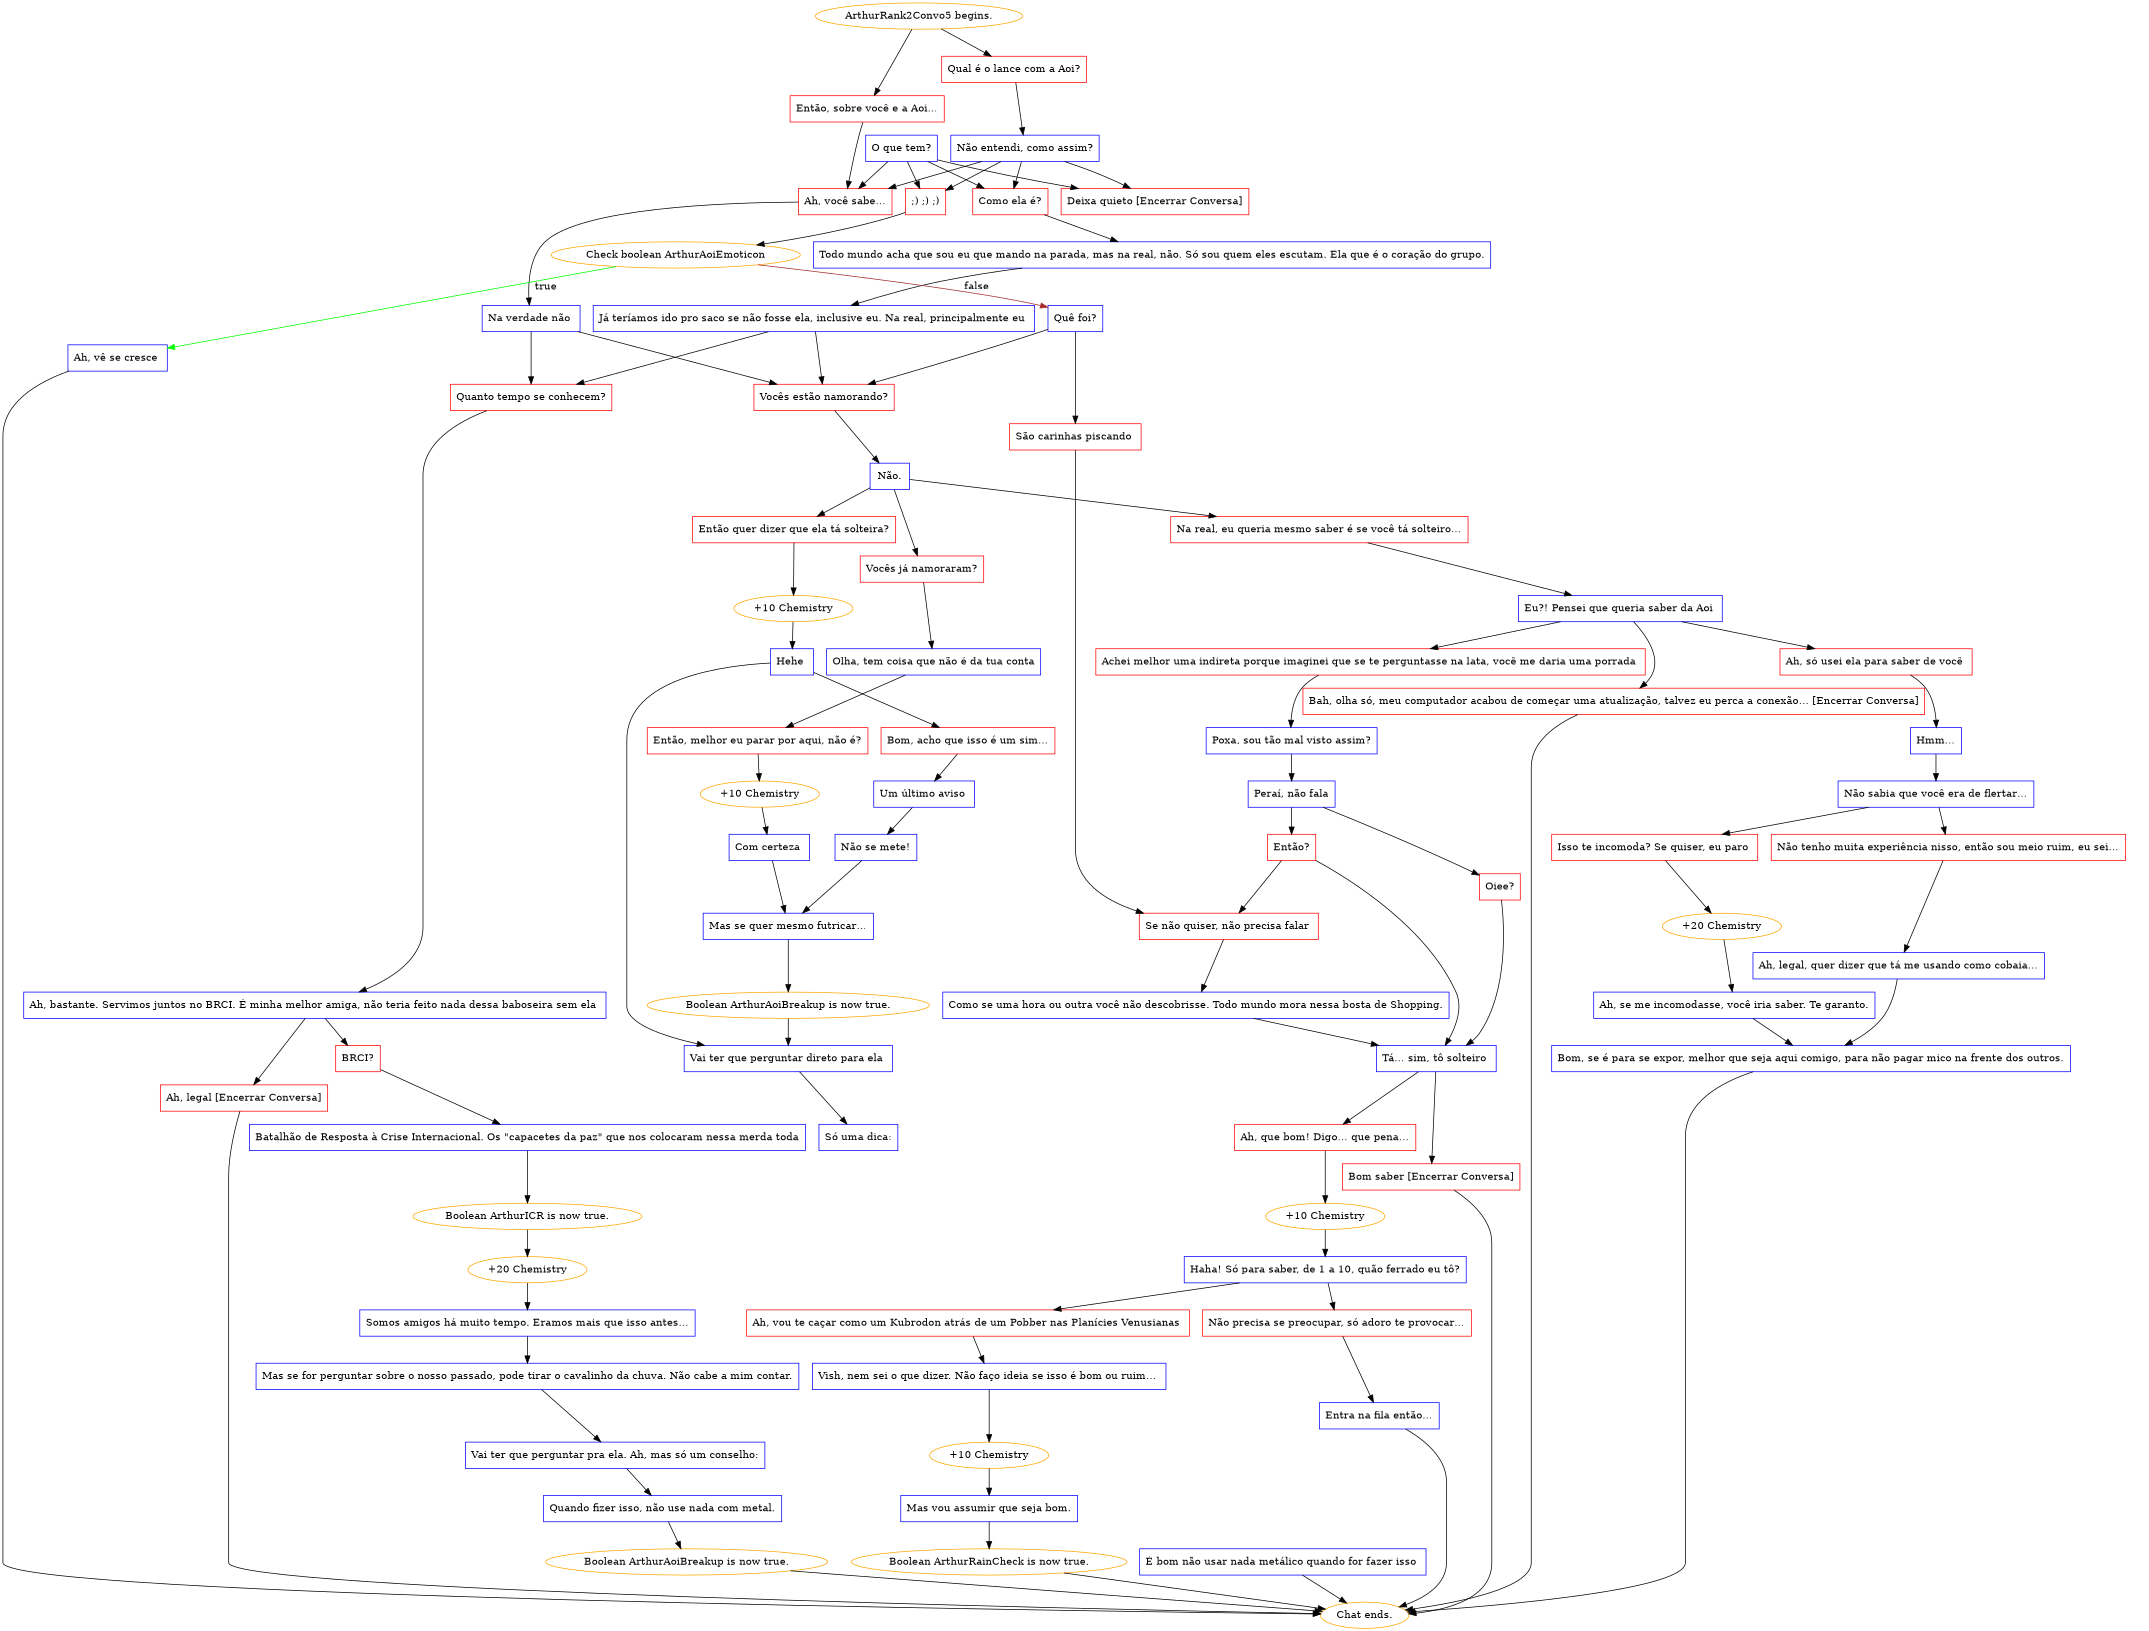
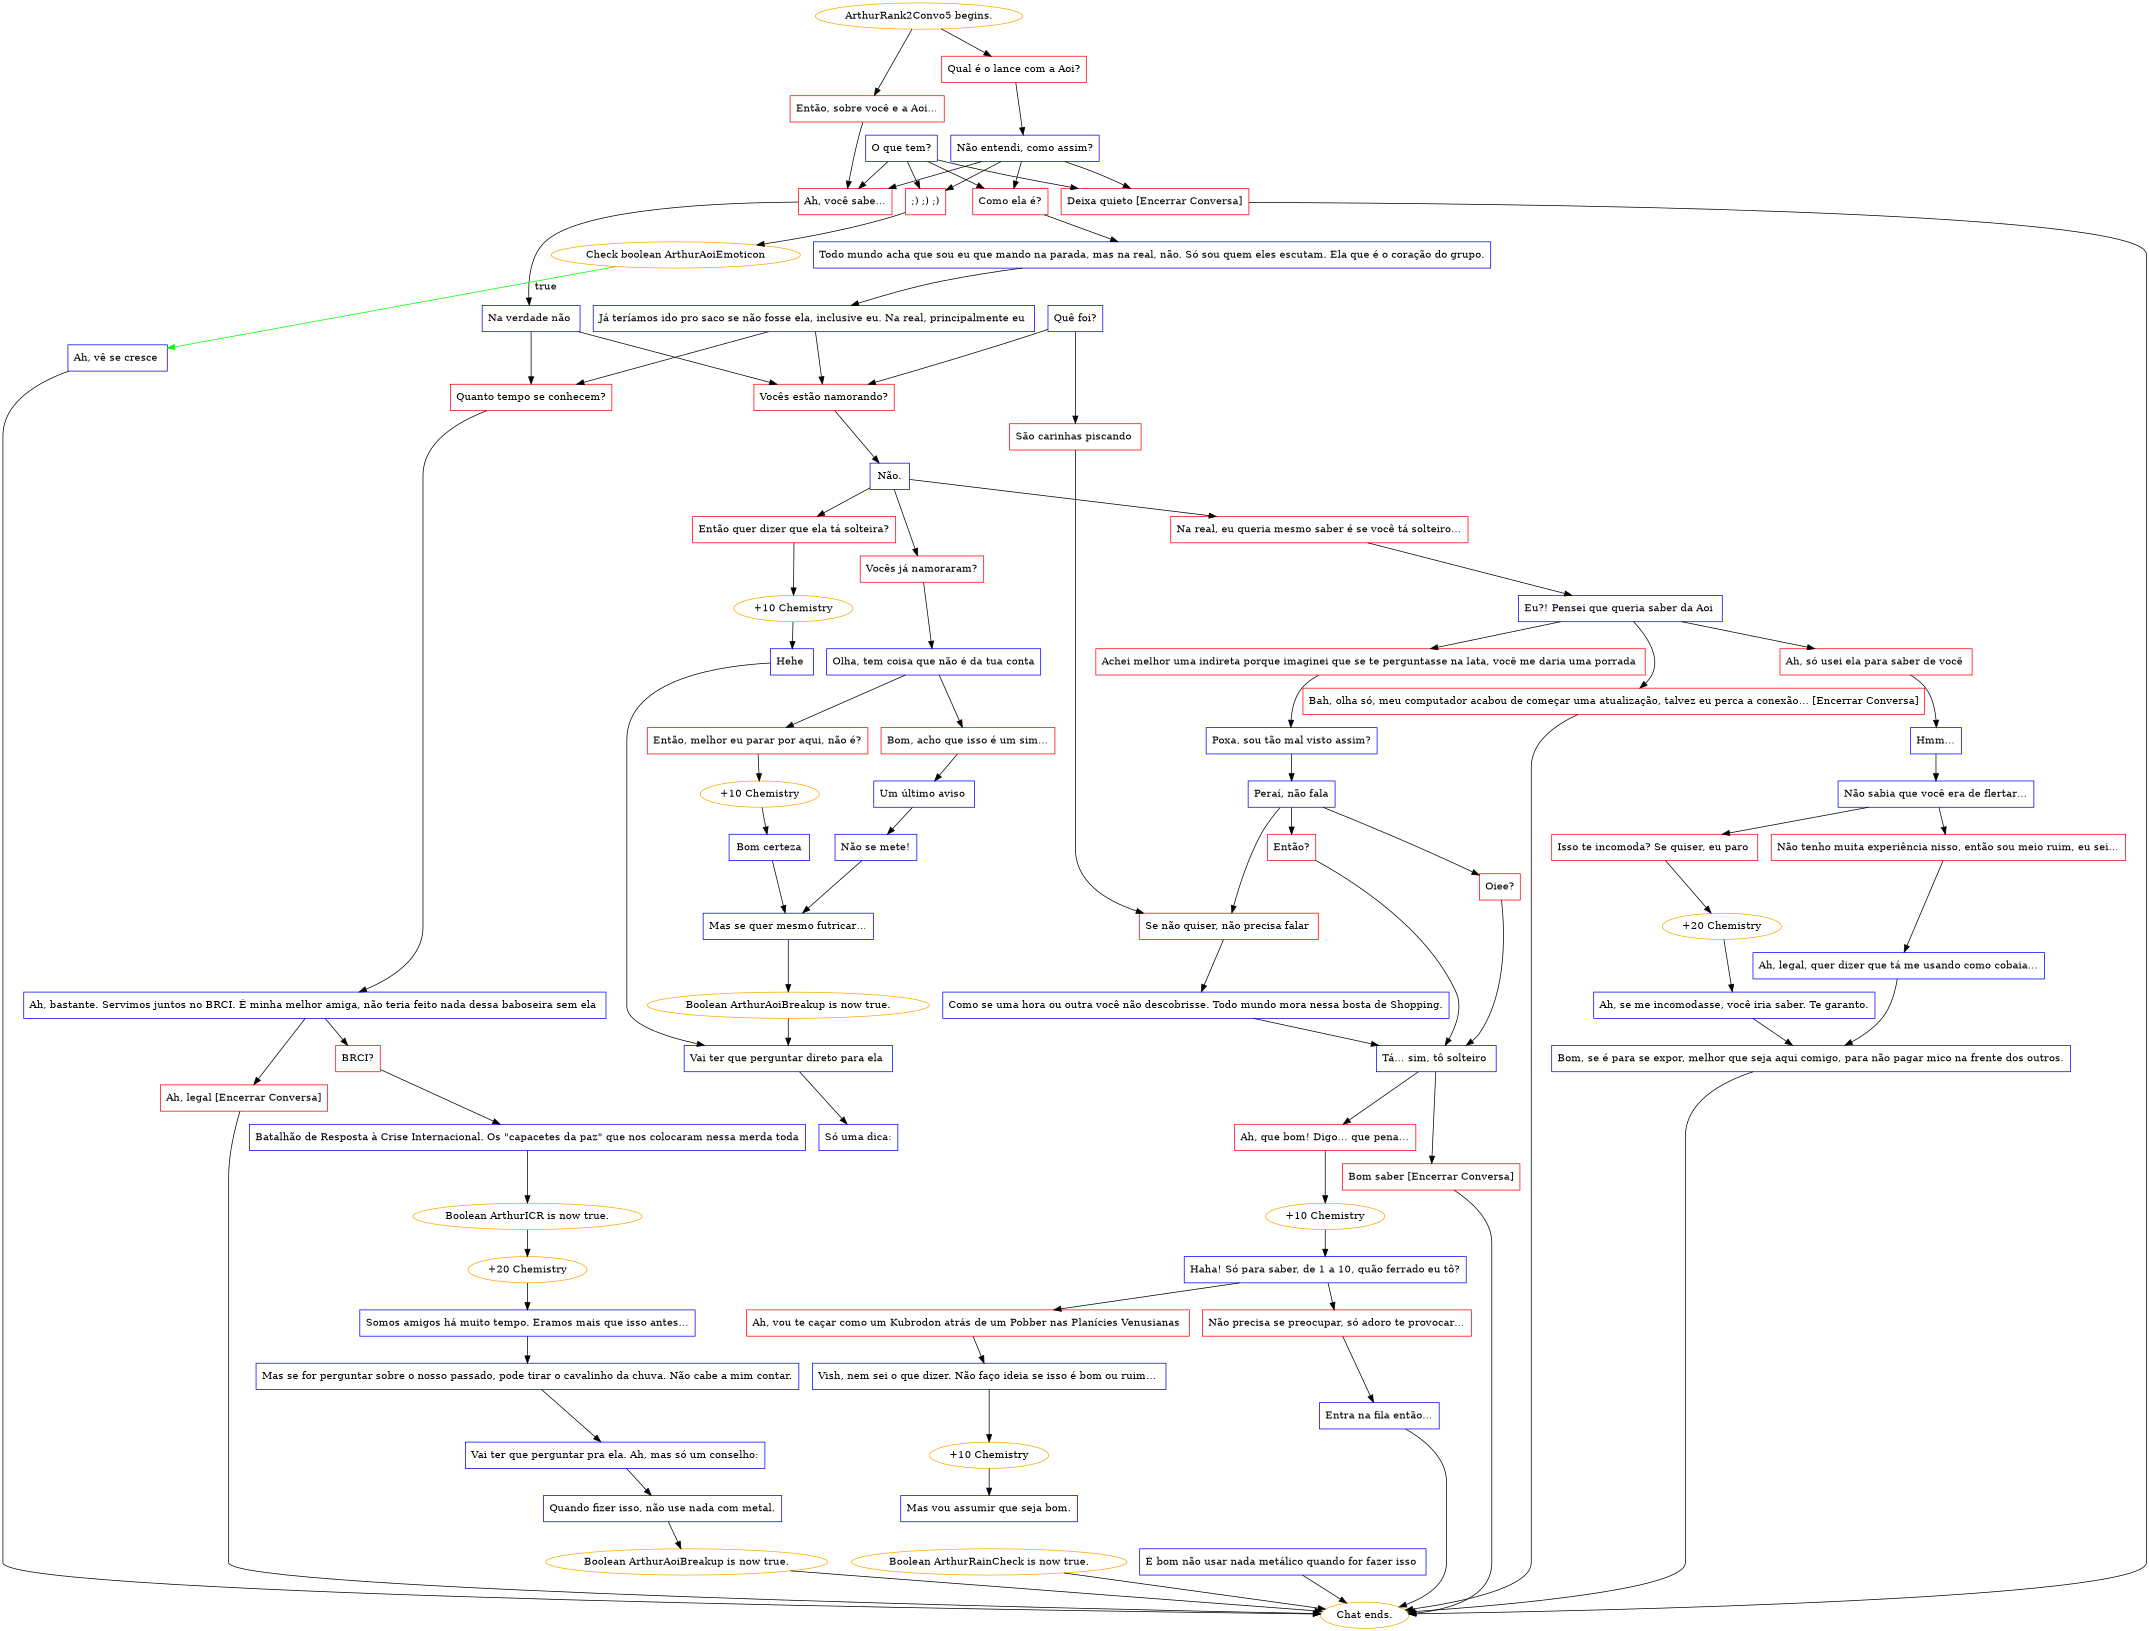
(900, 282) -> none
(873, 699) -> (949, 698)
none -> (2146, 825)
(769, 847) -> (769, 847)
(1263, 884) -> (1252, 854)
(989, 1532) -> none
